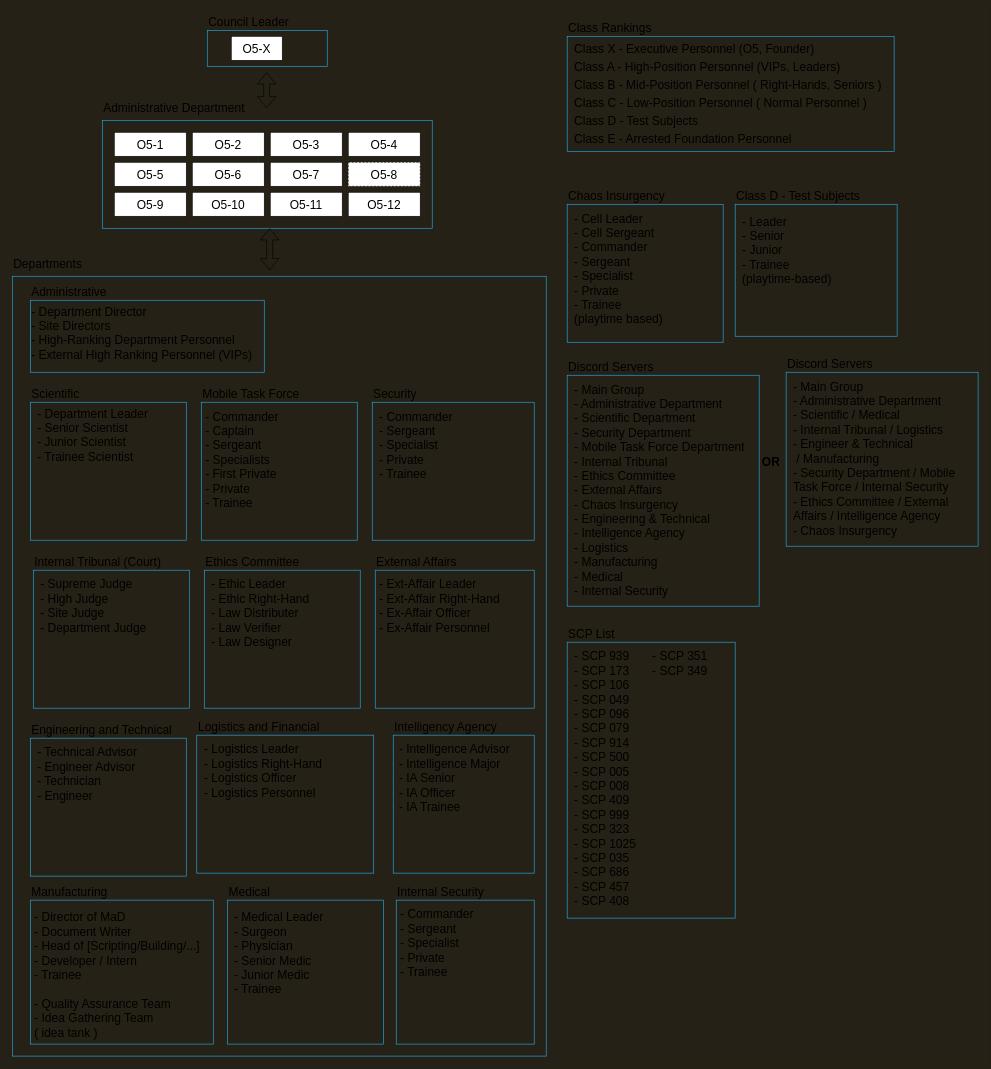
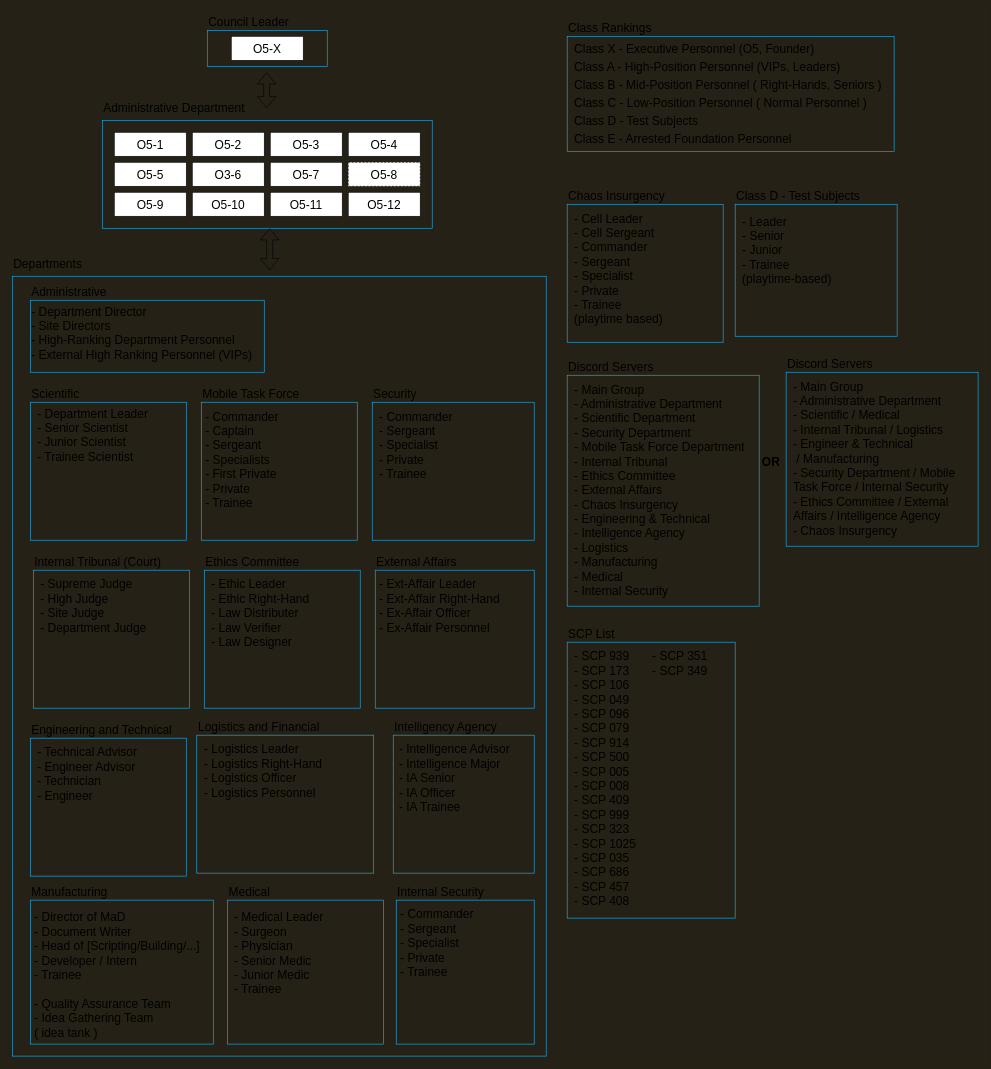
(257, 48) -> (267, 48)
(228, 174) -> (228, 174)
